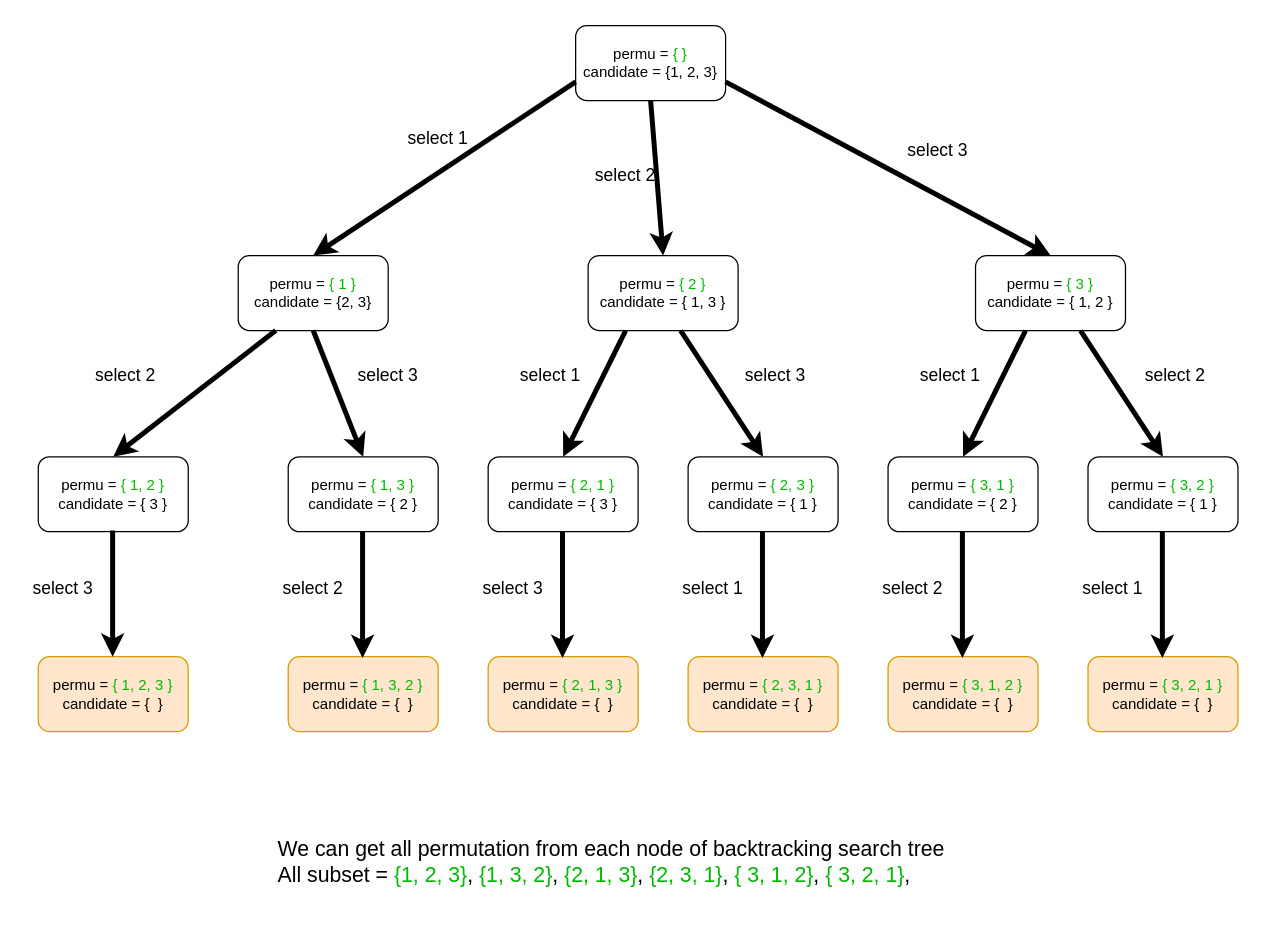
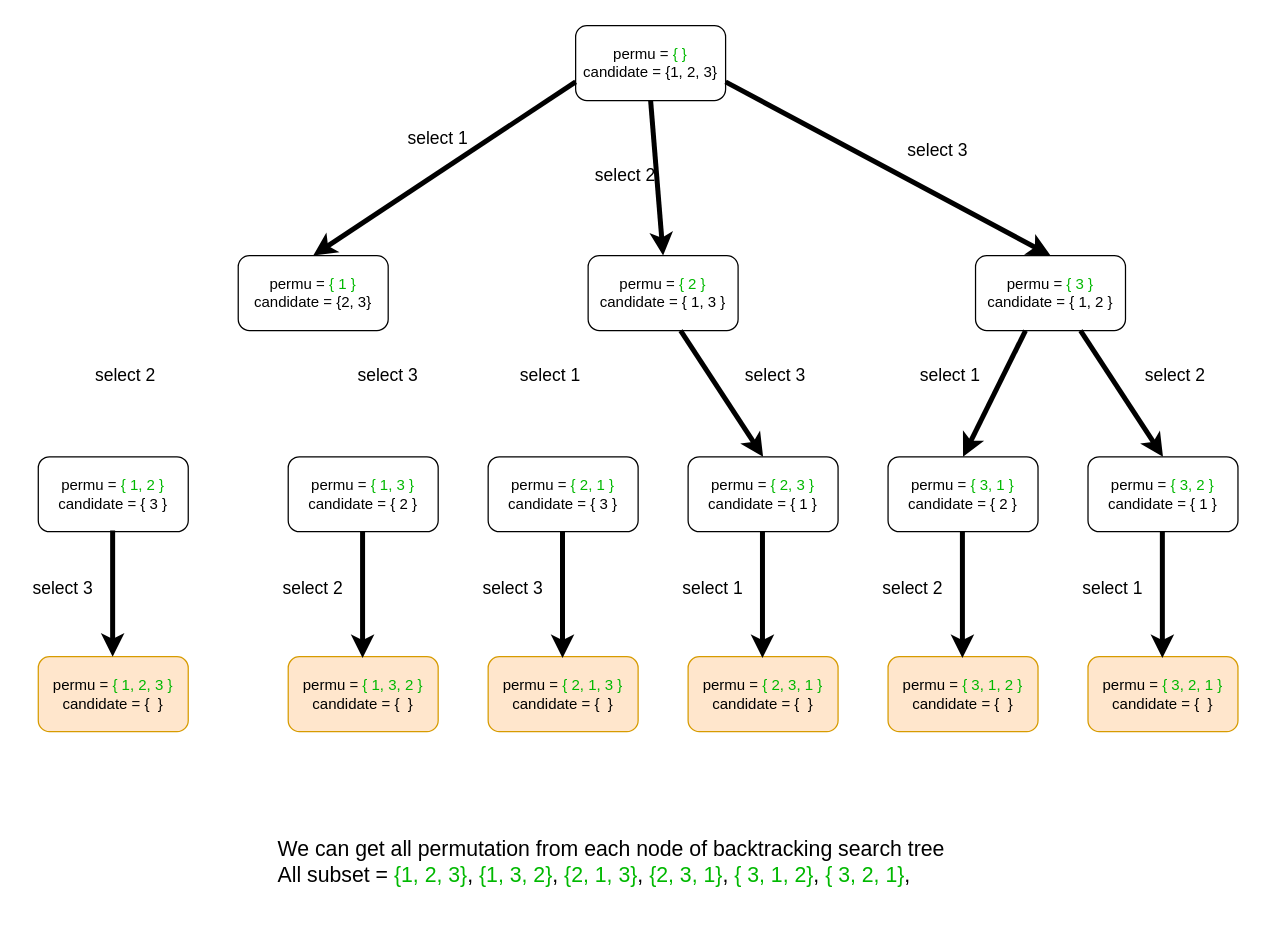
(335, 387) -> none
(598, 387) -> none
(200, 389) -> none
